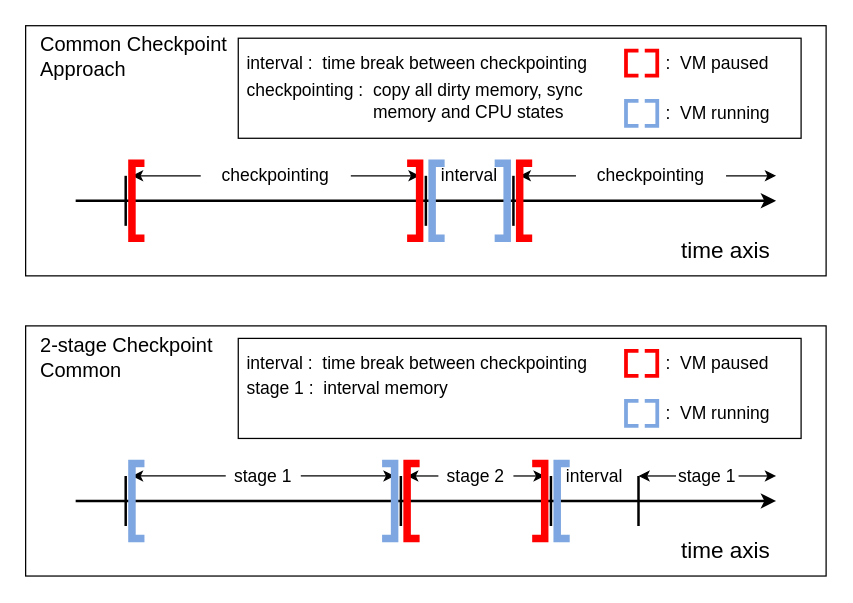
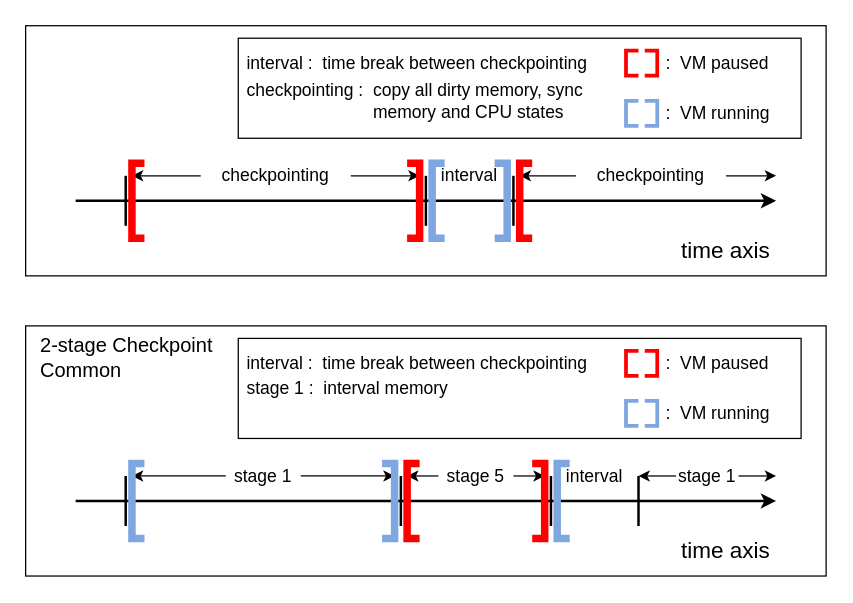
(138, 57) -> none
(476, 476) -> (476, 476)
